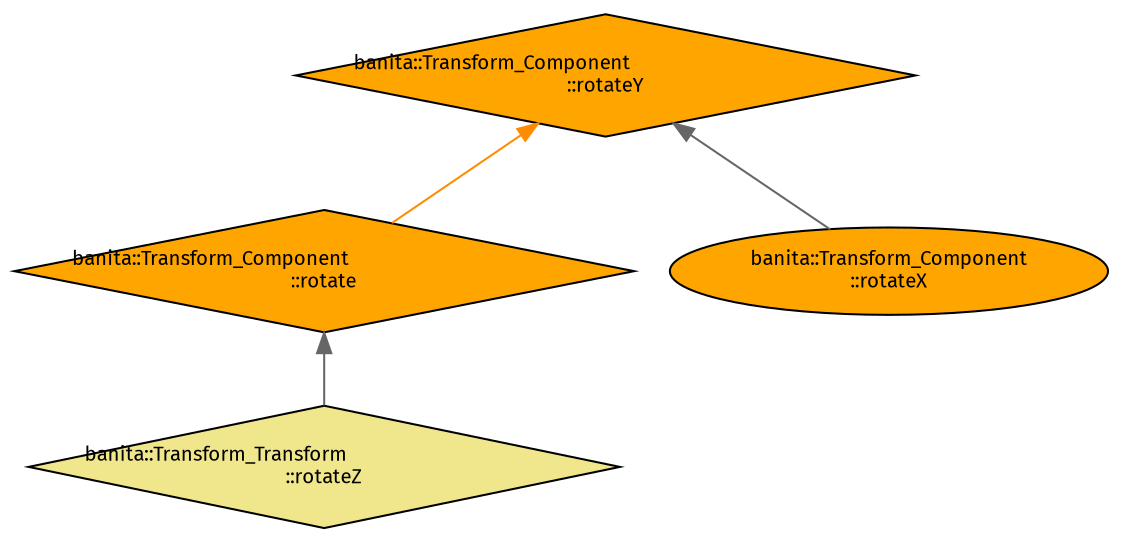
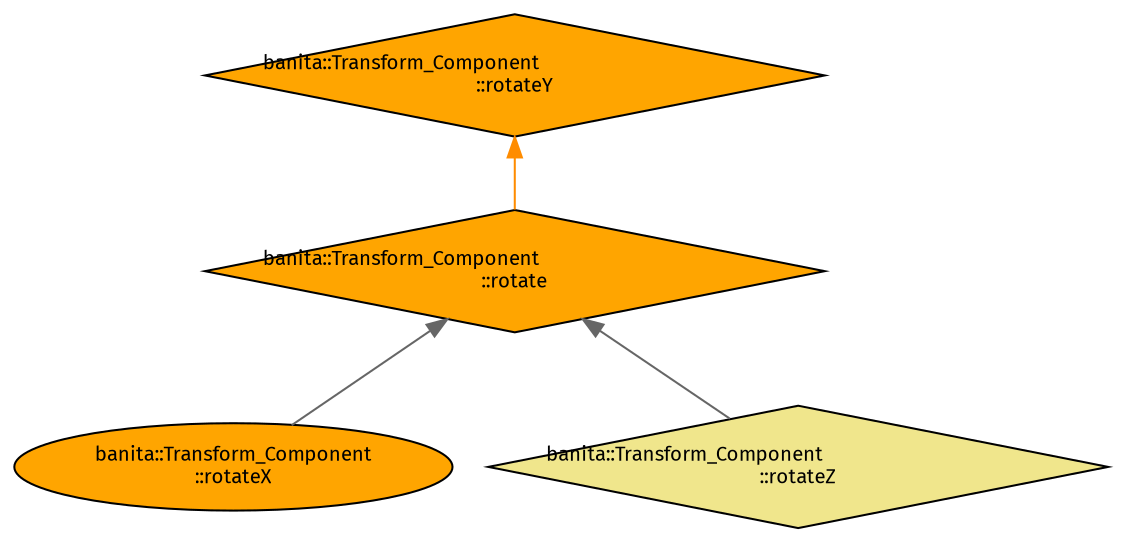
(761, 182) -> (361, 378)
(324, 467) -> (798, 467)
